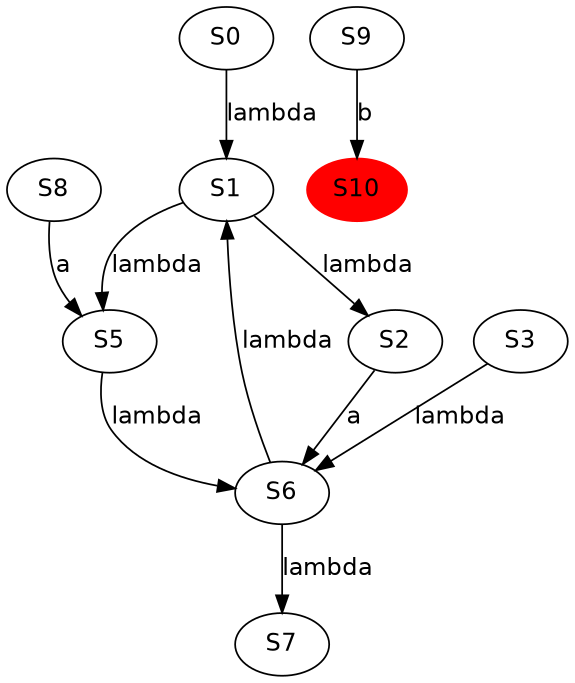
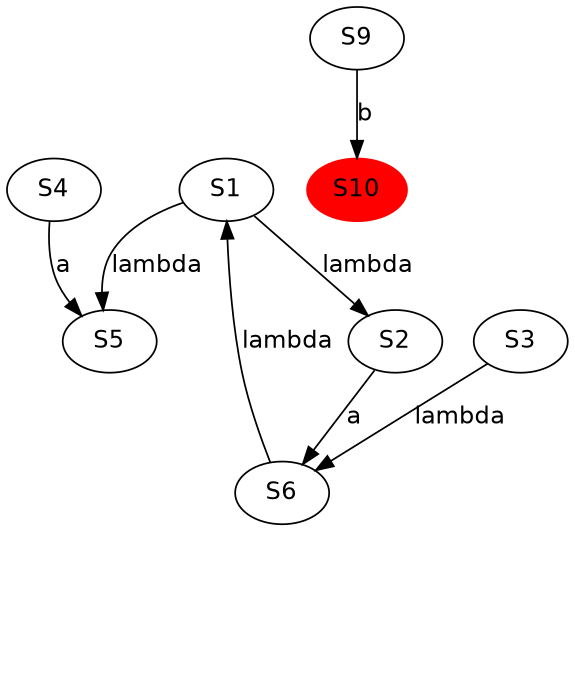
(226, 38) -> none
(54, 190) -> (54, 190)
(133, 452) -> none
(282, 644) -> none
